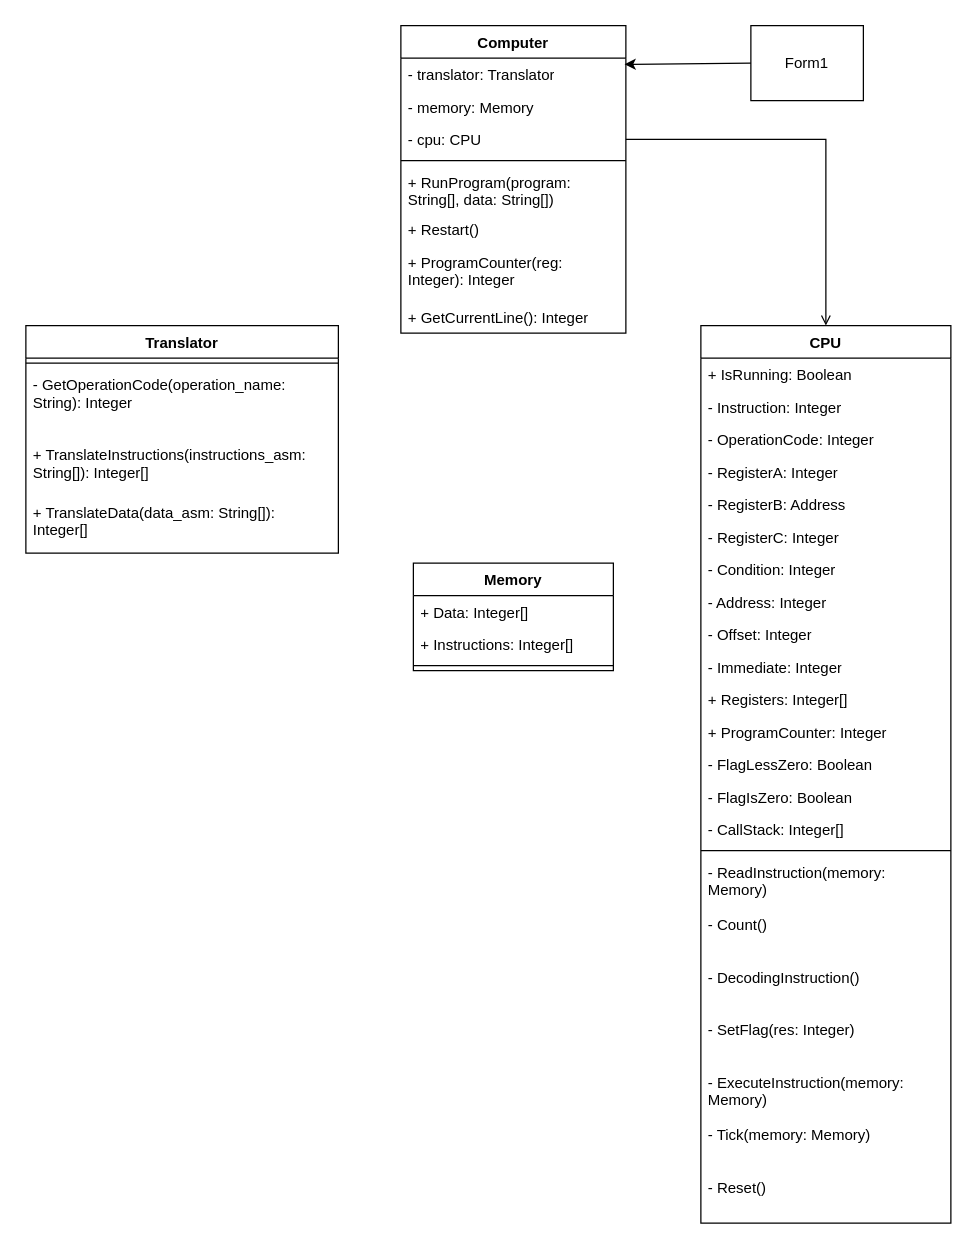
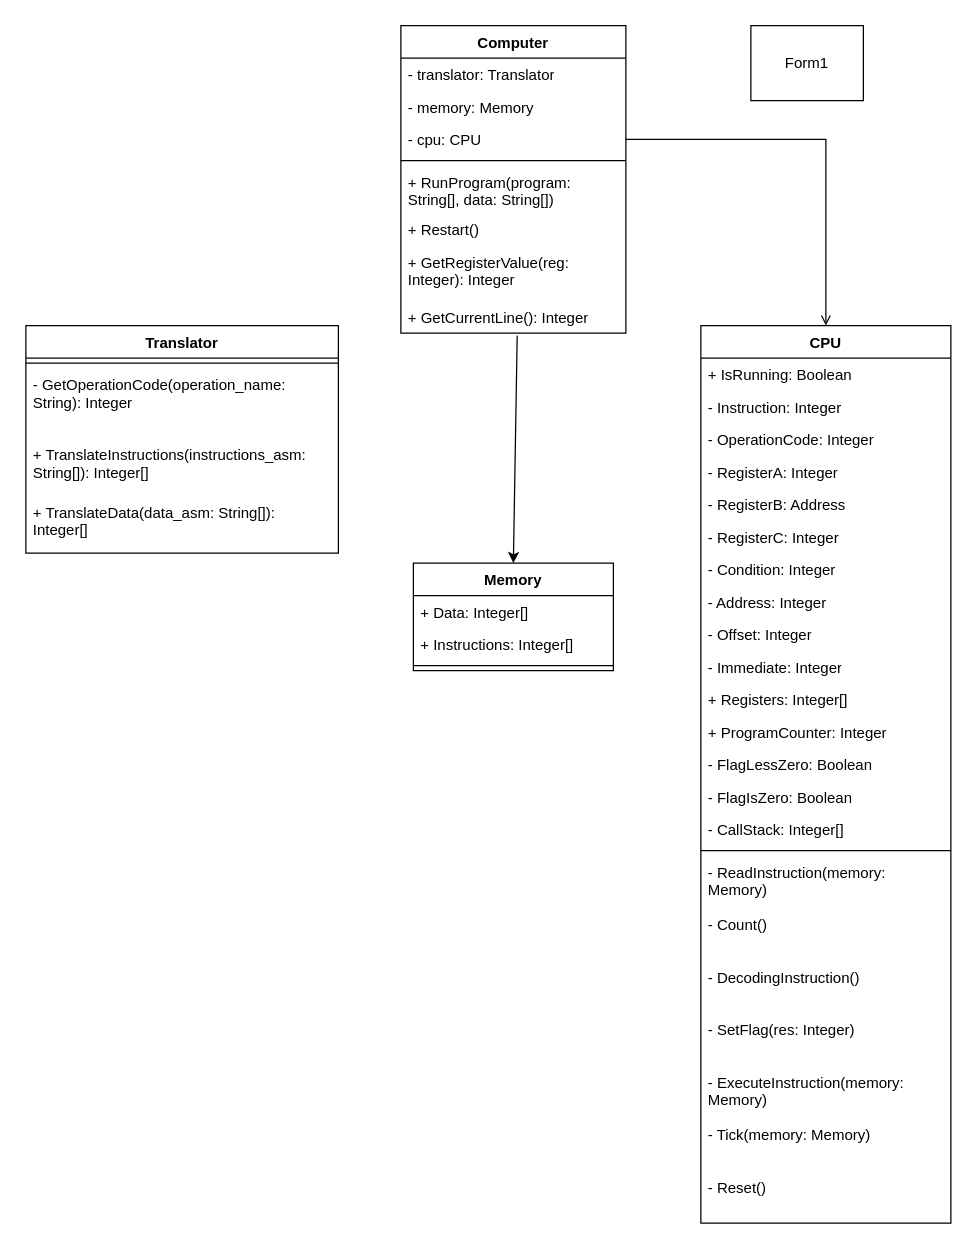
(691, 64) -> none
(514, 272) -> (514, 272)
none -> (515, 445)
